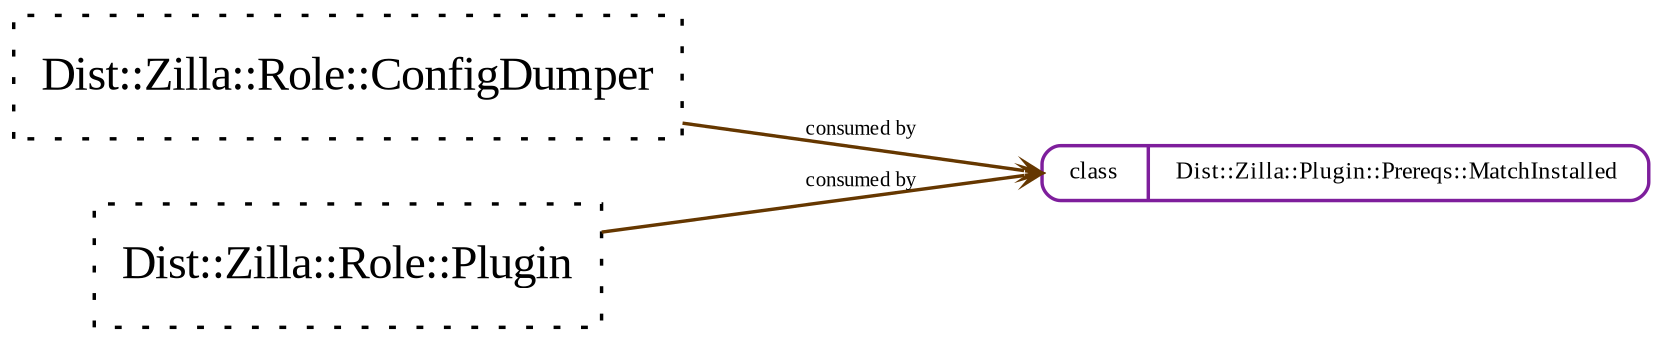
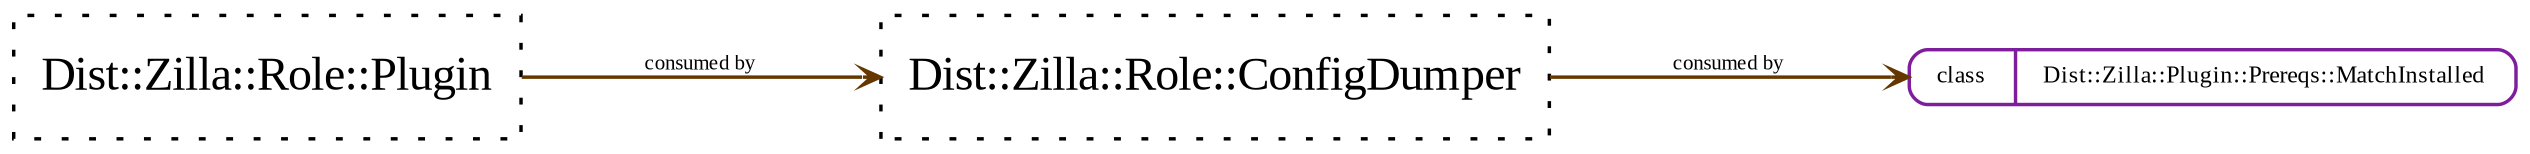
(813, 204) -> (692, 77)
